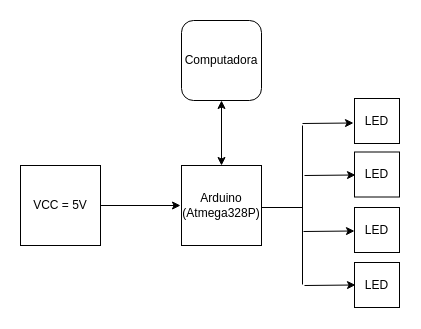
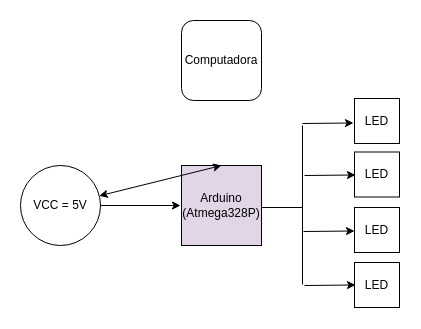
(222, 133) -> (161, 181)
(61, 206) -> (61, 206)
(222, 206) -> (222, 206)
